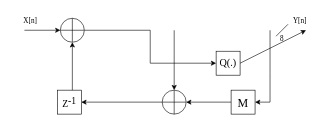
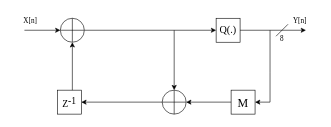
(228, 63) -> (228, 30)
